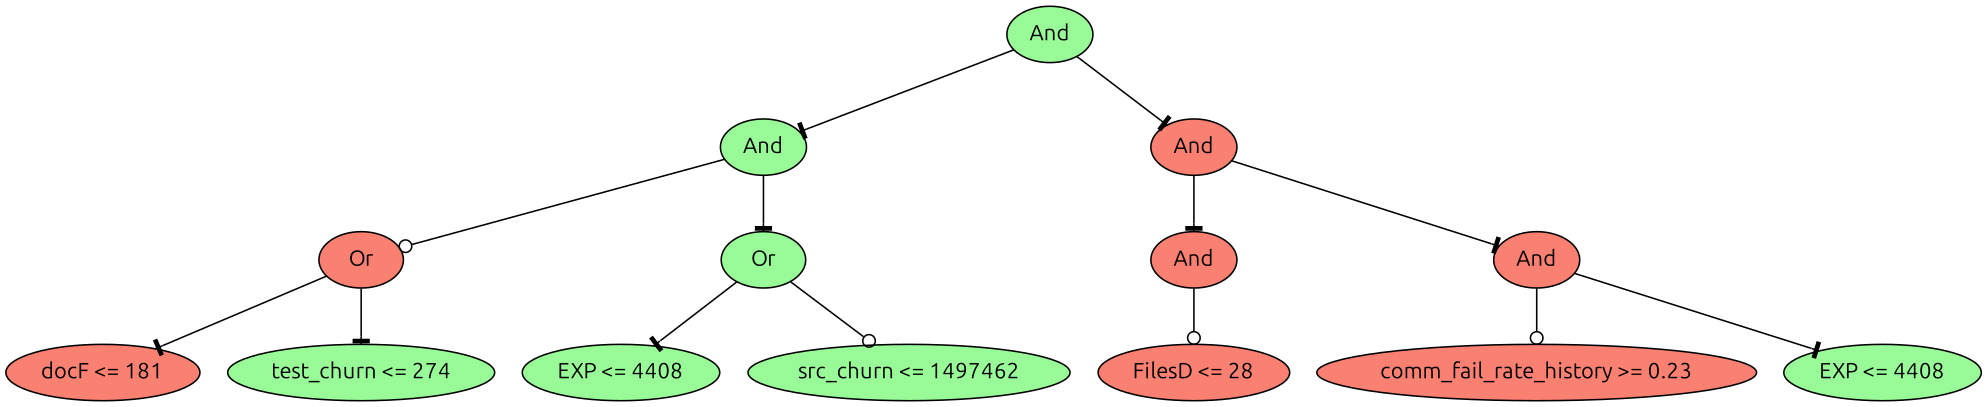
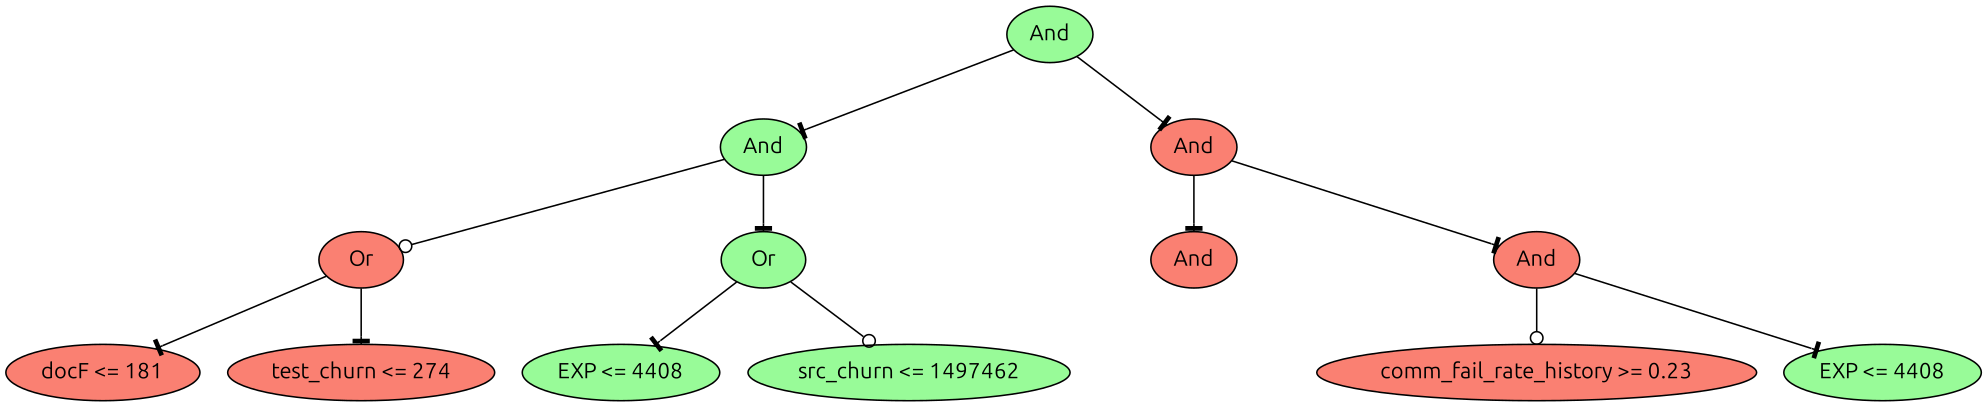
(361, 373) -> (361, 373)
(1194, 373) -> none
